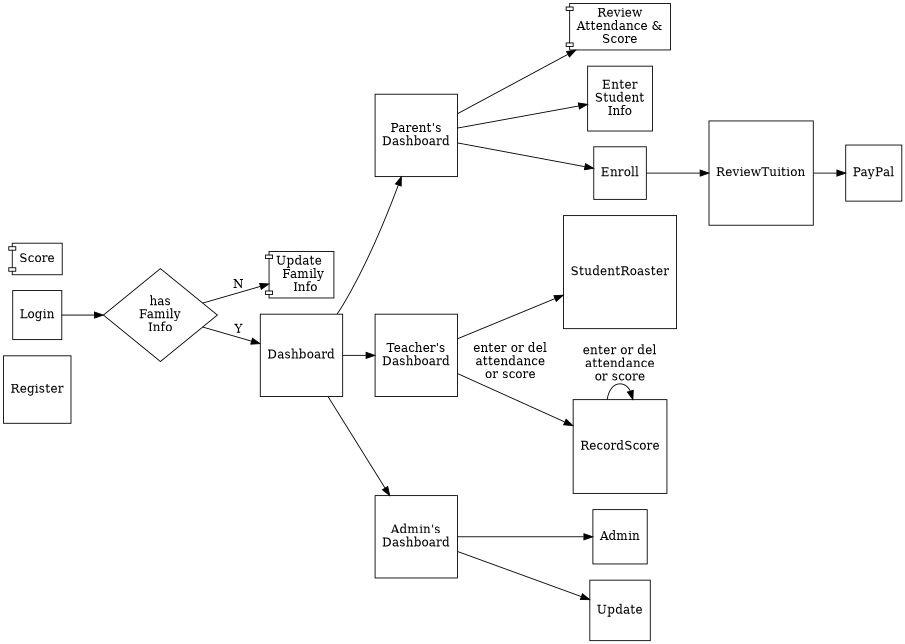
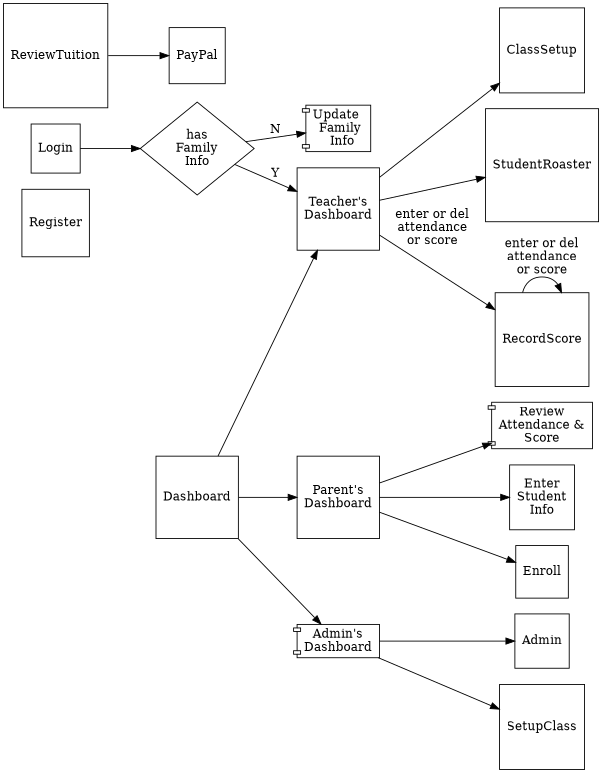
none -> (542, 50)
(673, 173) -> none
(37, 259) -> none
(227, 334) -> (262, 176)
(416, 537) -> (338, 641)
(620, 610) -> (542, 727)
